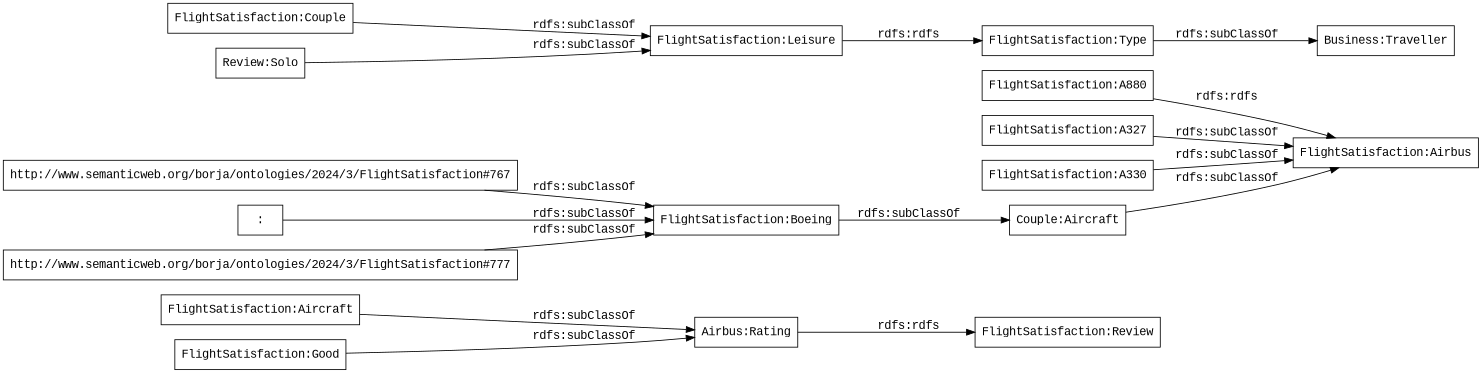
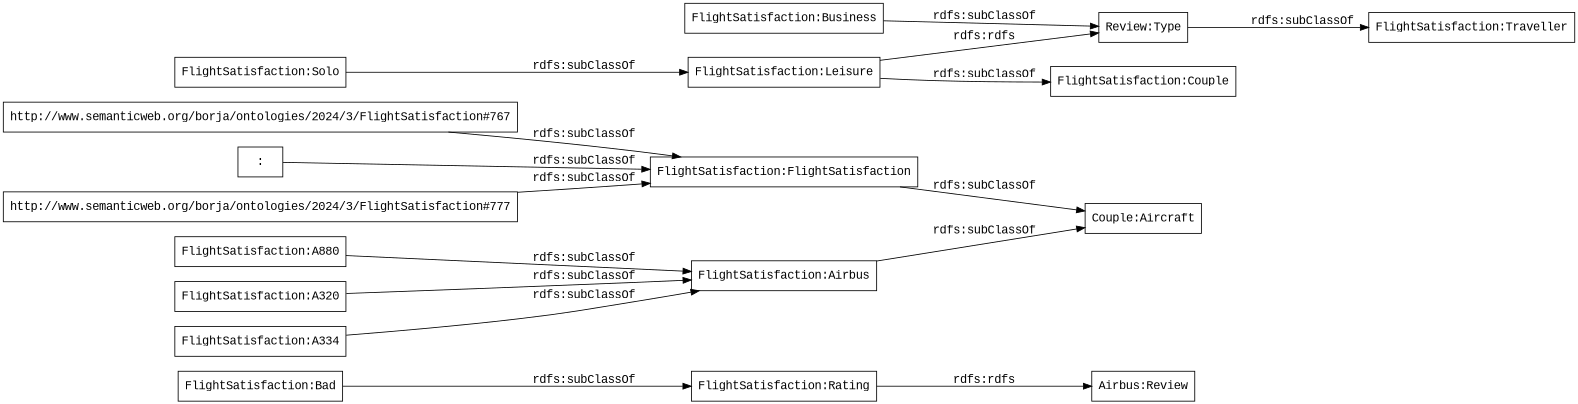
none -> (784, 18)
(497, 29) -> (961, 81)
(1068, 41) -> (1143, 27)
(1386, 41) -> (1472, 27)
(260, 63) -> (260, 72)
(1227, 97) -> (584, 258)
(1068, 130) -> (260, 297)
(1068, 175) -> (260, 341)
(1229, 195) -> (977, 245)
(746, 220) -> (784, 172)
(260, 310) -> (260, 386)
(746, 332) -> (784, 386)
(1068, 332) -> (1143, 386)
(260, 355) -> none
